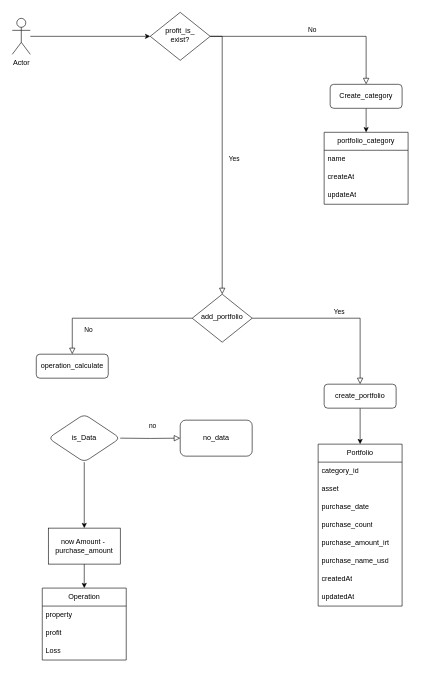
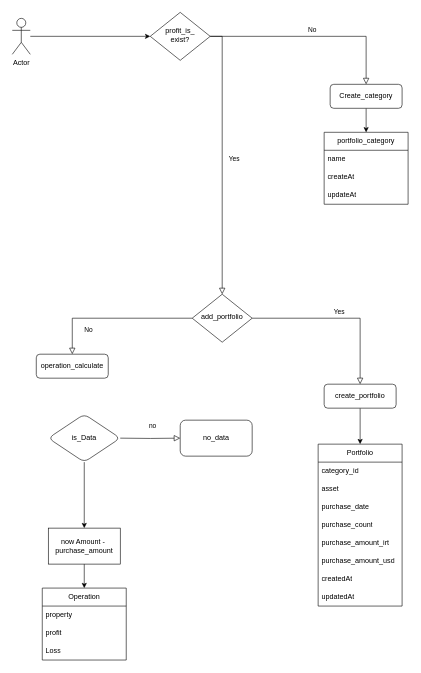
(356, 561) -> (360, 561)
